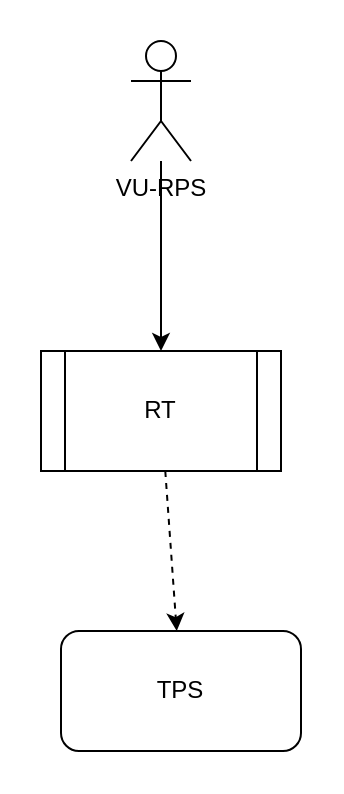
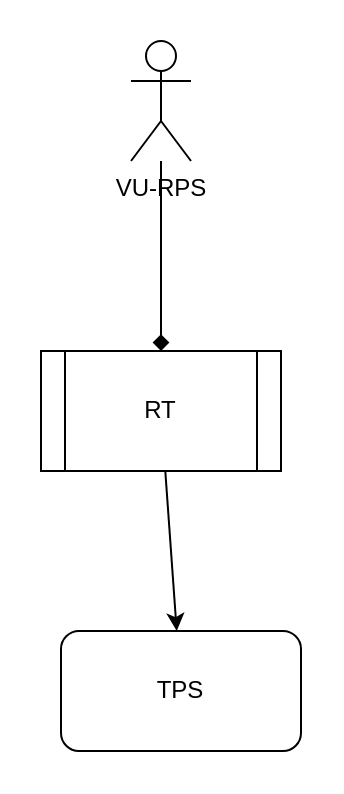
(161, 336) -> (161, 335)
(171, 544) -> (171, 544)
